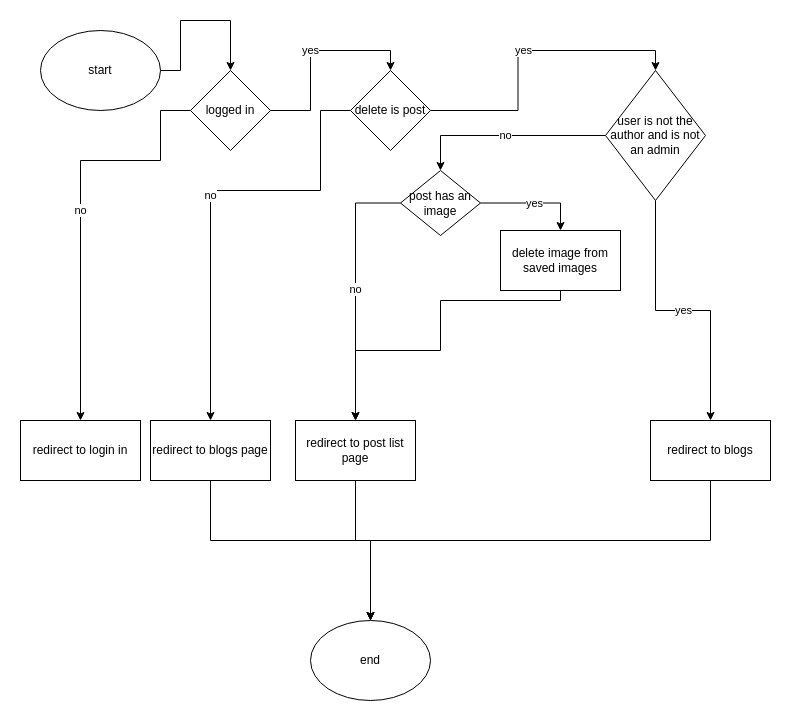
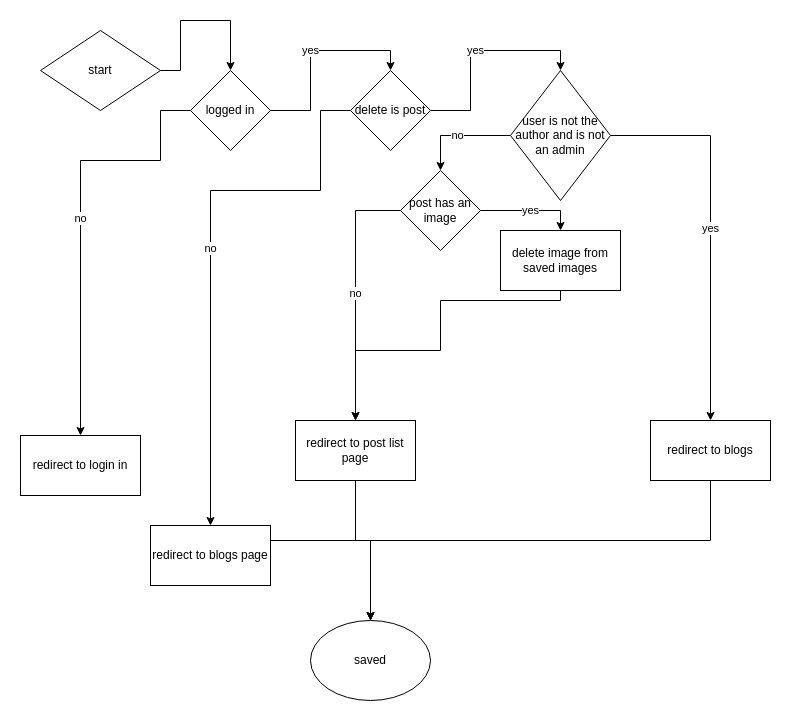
(101, 71) -> (101, 71)
(656, 136) -> (561, 136)
(441, 203) -> (441, 211)
(81, 451) -> (81, 466)
(211, 451) -> (211, 556)
(371, 661) -> (371, 661)
